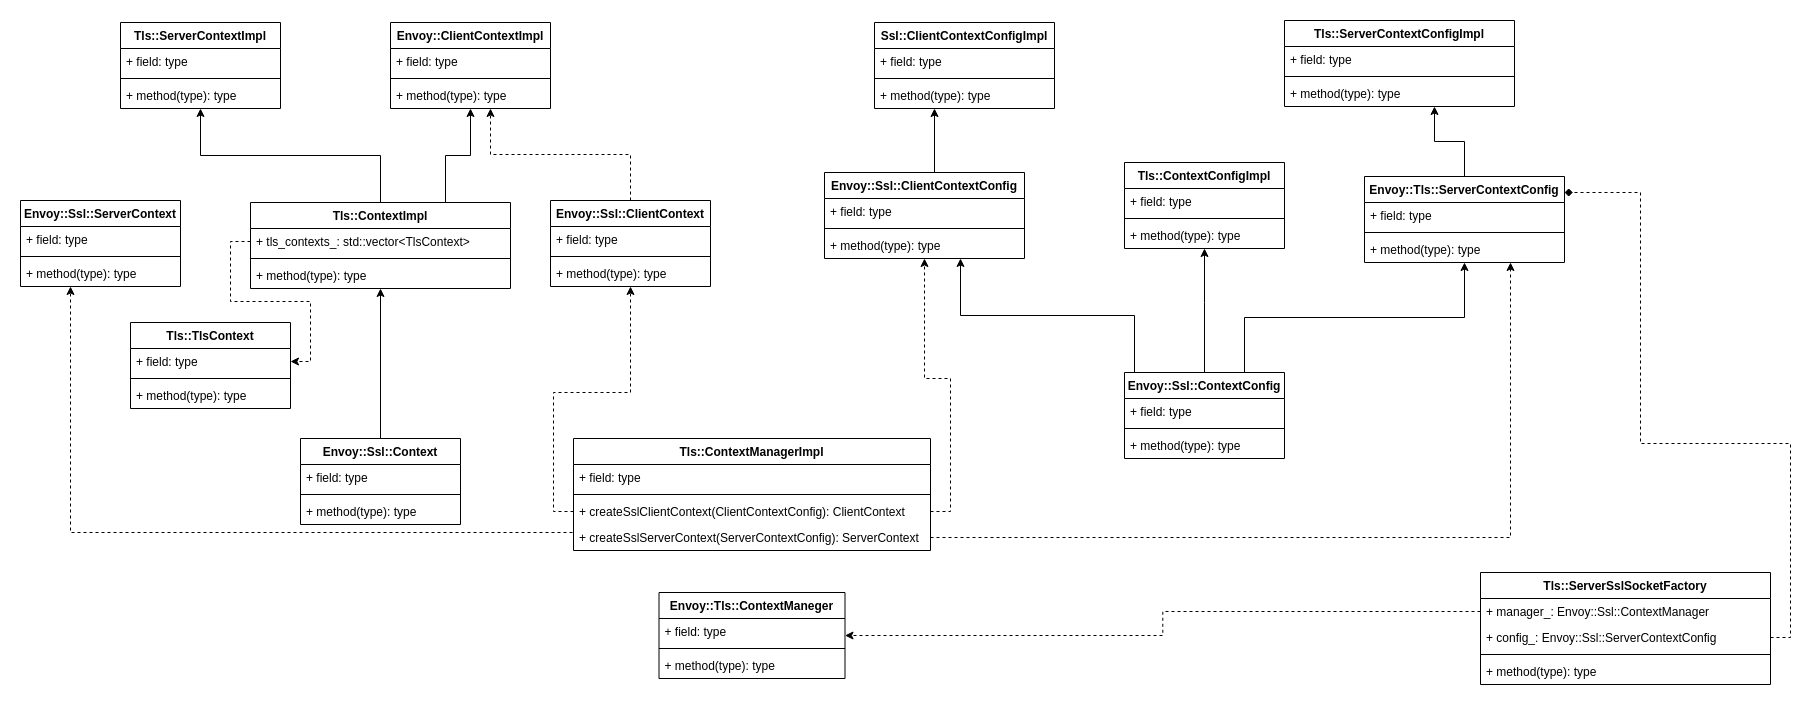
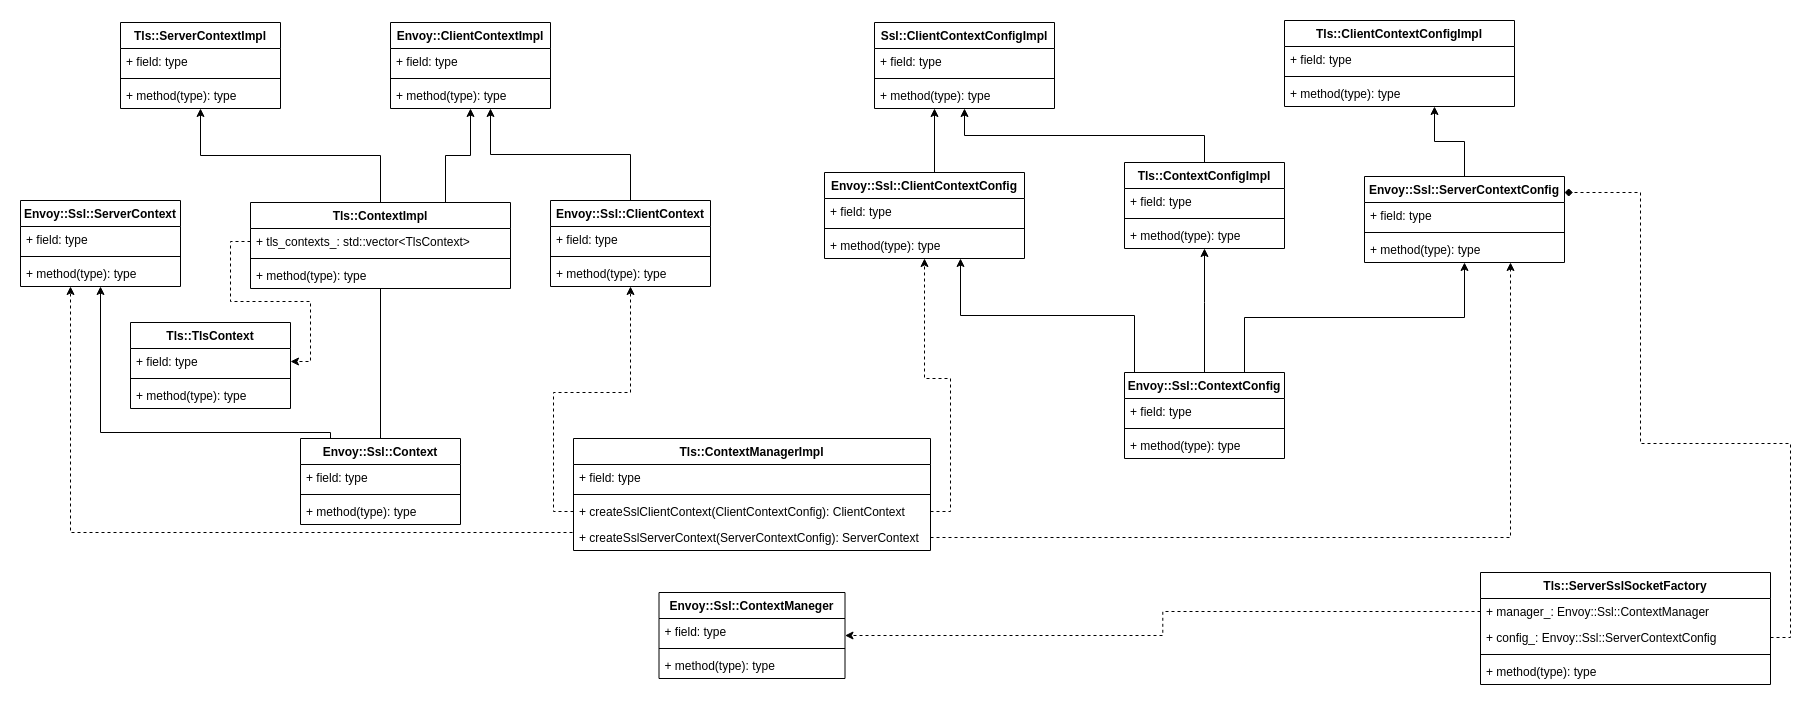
(1399, 34) -> (1399, 34)
none -> (1089, 136)
(564, 155) -> (564, 155)
(1464, 190) -> (1464, 190)
(381, 296) -> (381, 294)
none -> (151, 433)
(752, 606) -> (752, 606)
